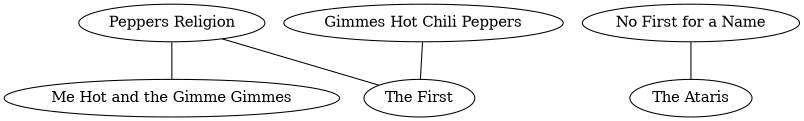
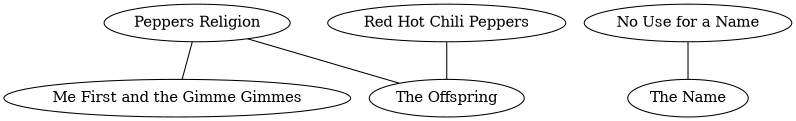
(424, 23) -> (447, 23)
(691, 23) -> (688, 23)
(172, 98) -> (177, 98)
(419, 98) -> (447, 98)
(691, 98) -> (688, 98)
